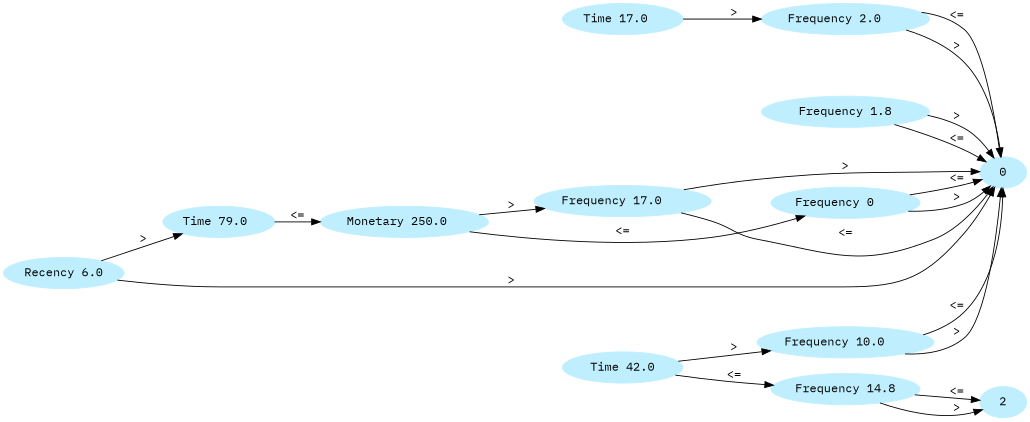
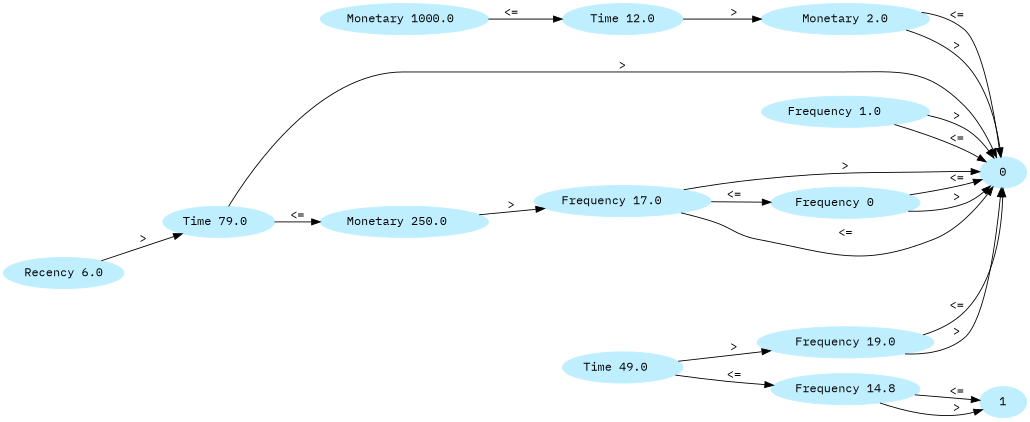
none -> (404, 19)
(623, 19) -> (623, 19)
(846, 19) -> (846, 19)
(846, 112) -> (846, 112)
(634, 242) -> (737, 202)
(573, 287) -> (600, 72)
(846, 342) -> (846, 342)
(623, 367) -> (623, 367)
(1003, 402) -> (1003, 402)
